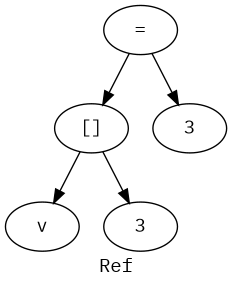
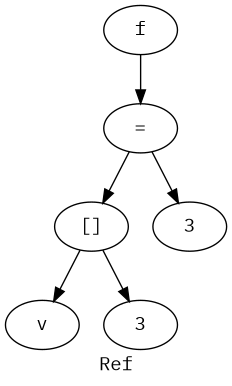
none -> (141, 30)
